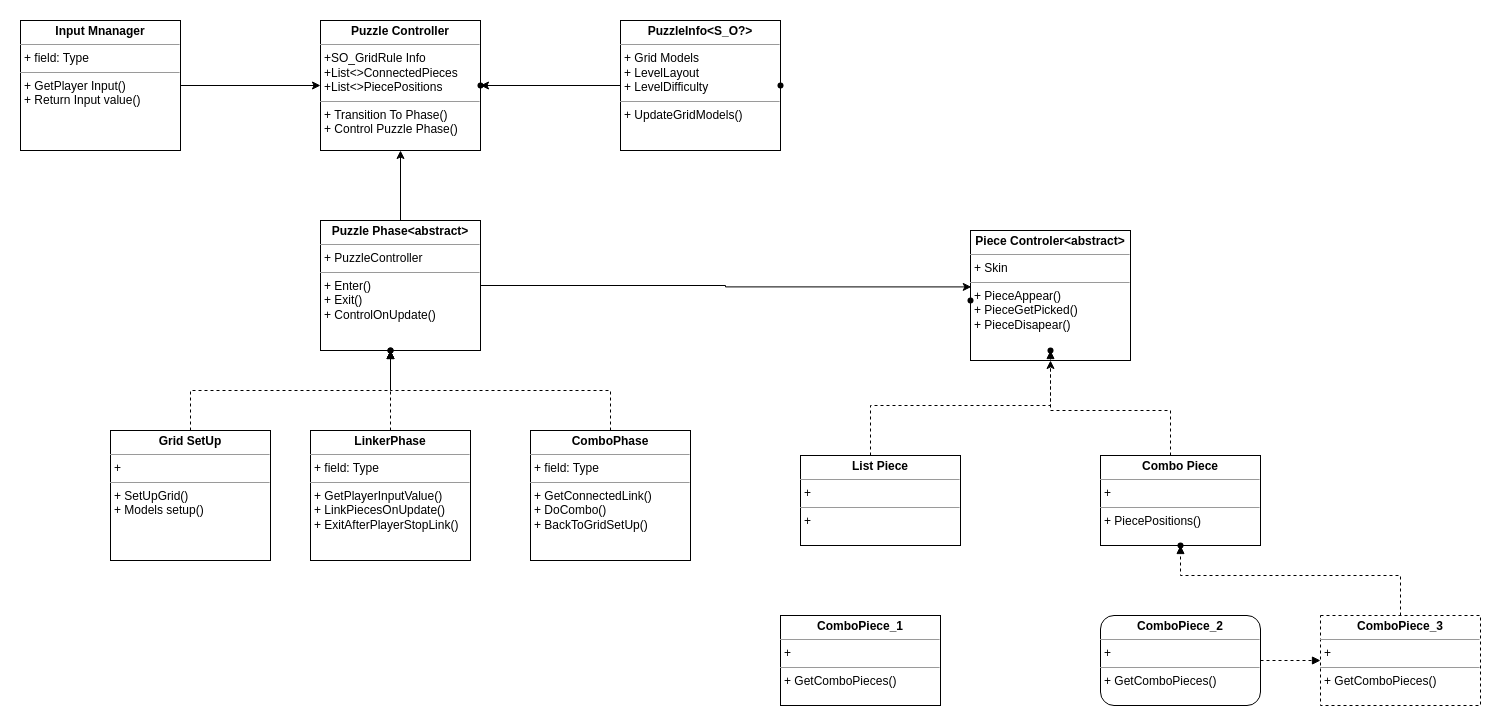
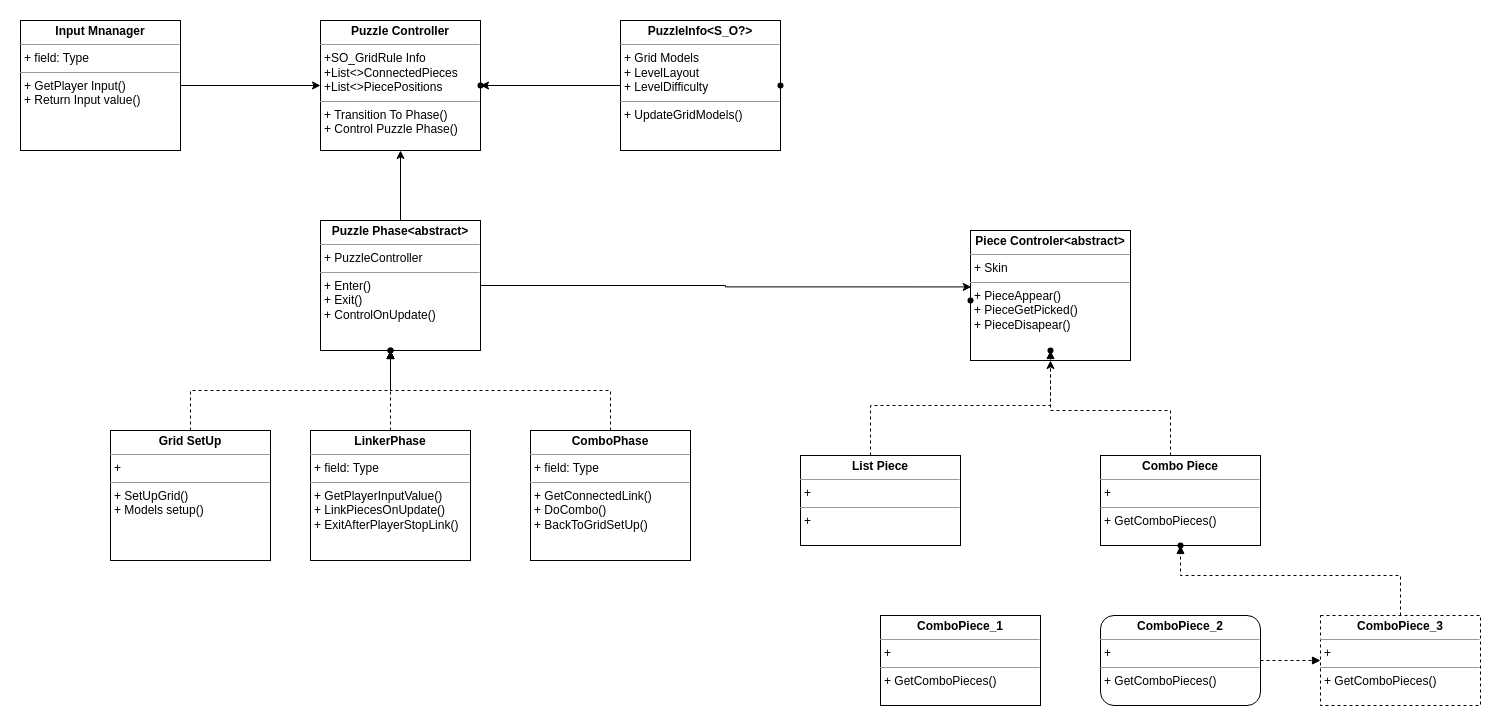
(1155, 477) -> (1158, 477)
(861, 661) -> (961, 661)
